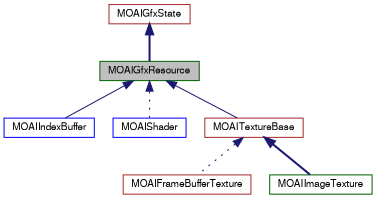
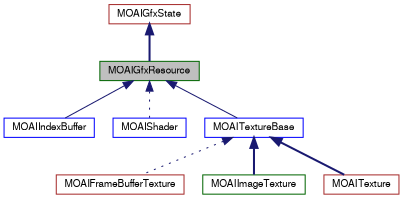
(254, 128) -> (254, 128)
none -> (361, 185)
